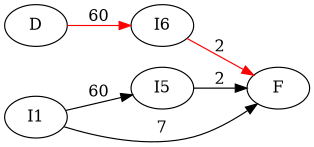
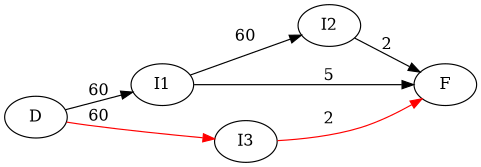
(162, 26) -> (246, 141)
(162, 88) -> (329, 26)
none -> (93, 102)
(162, 128) -> (329, 76)
